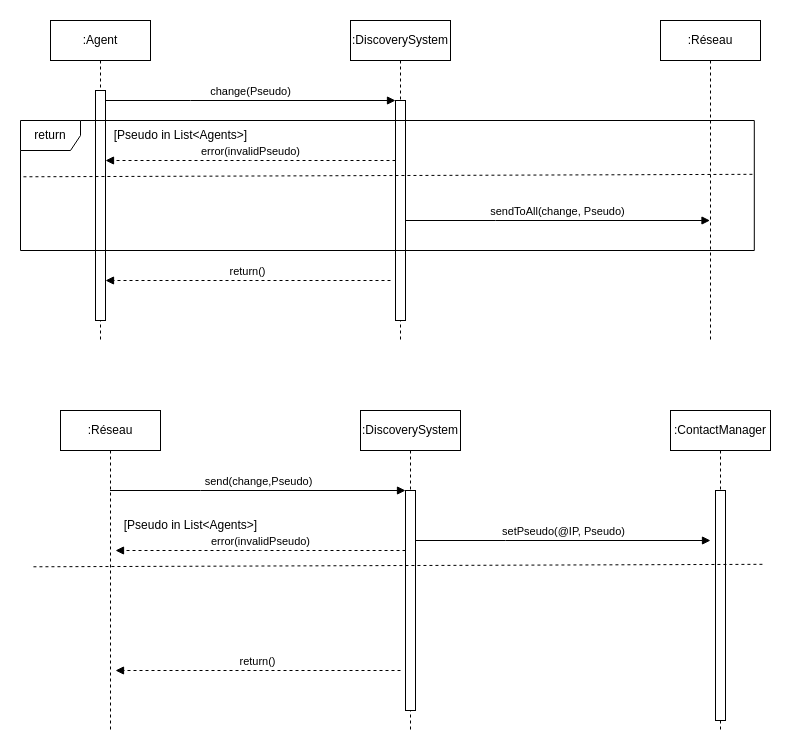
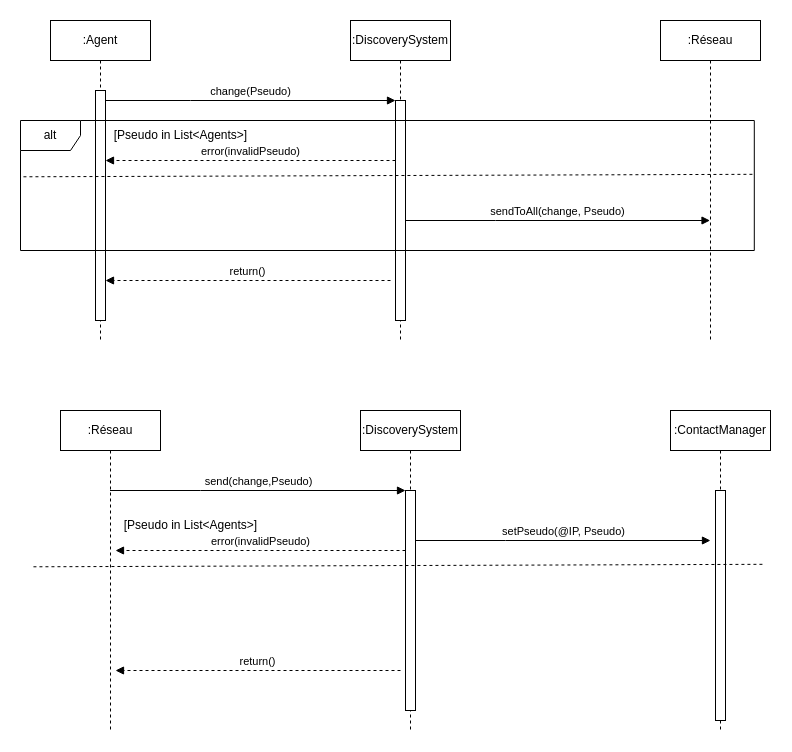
(51, 136) -> (51, 136)
